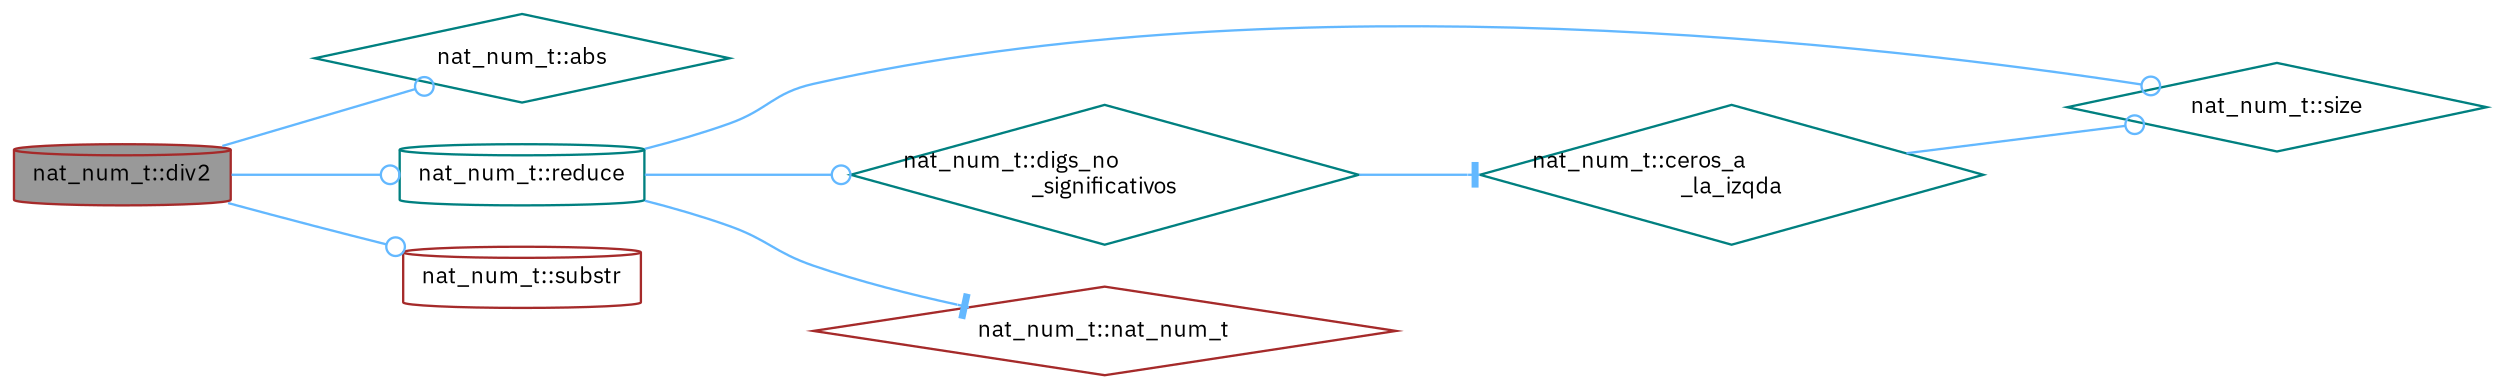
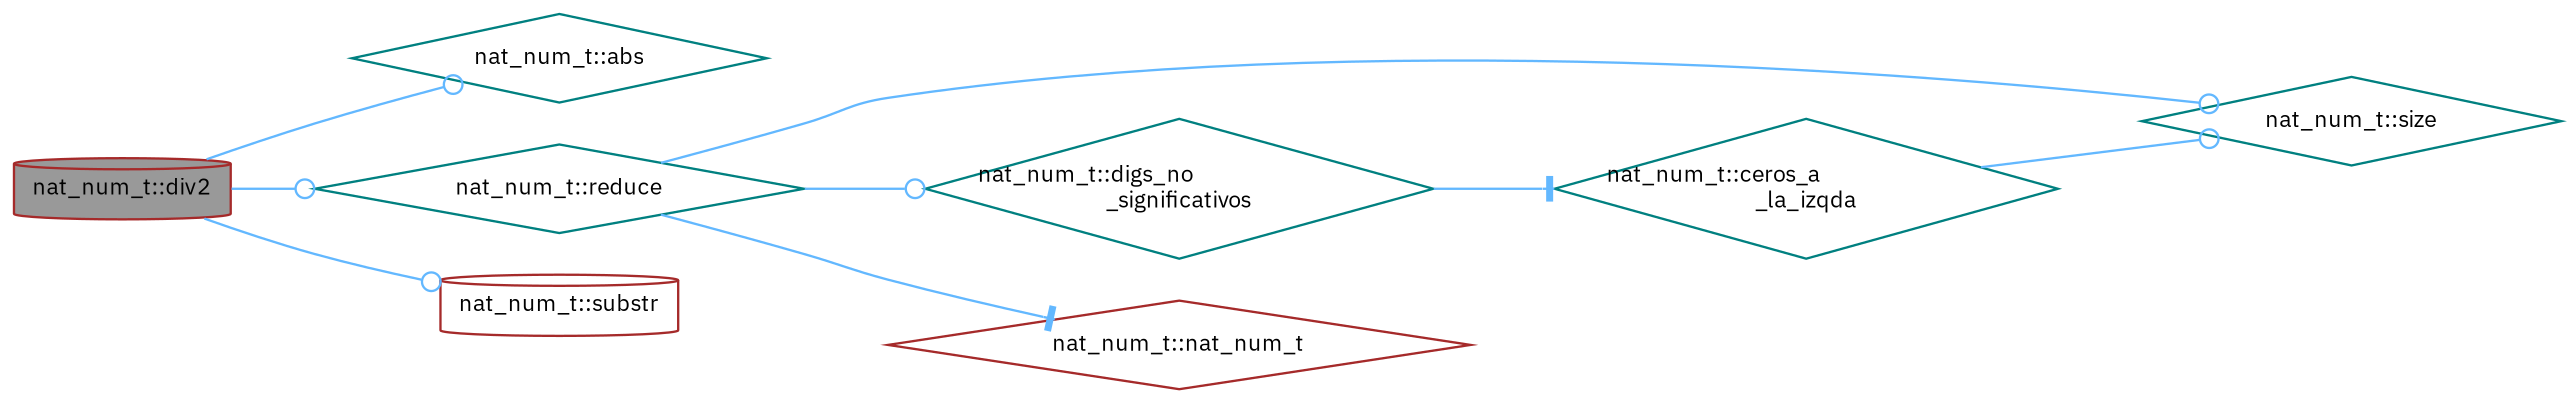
(522, 175) -> (559, 189)
